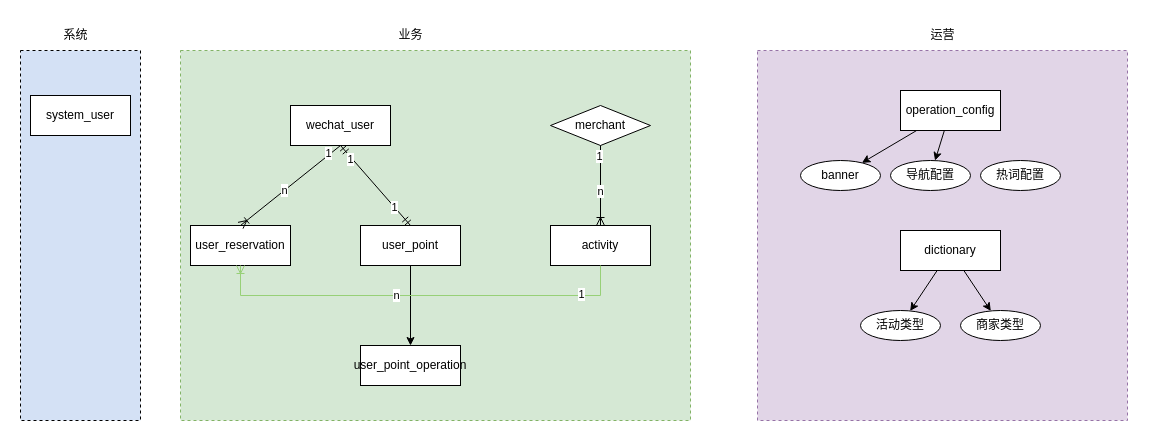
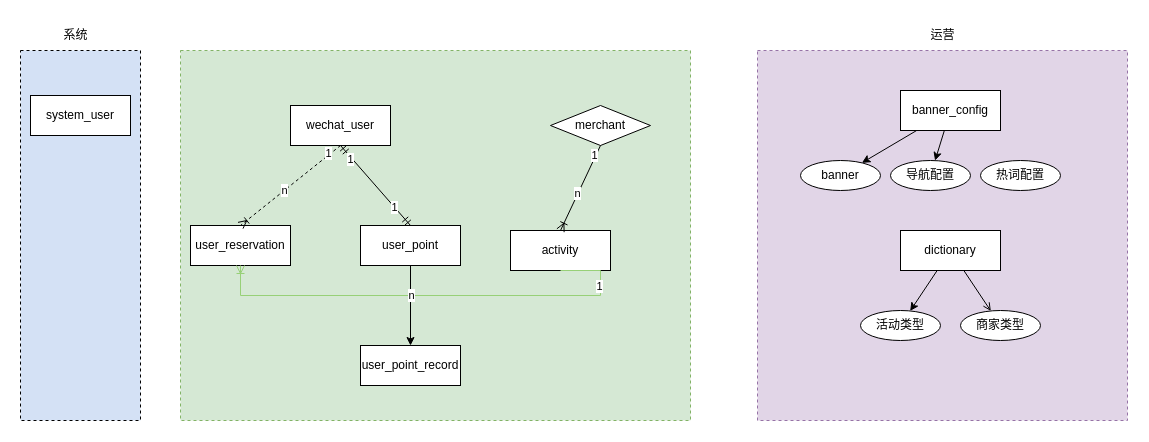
(411, 36) -> none
(951, 111) -> (951, 111)
(282, 192) -> (282, 192)
(601, 246) -> (561, 251)
(986, 304) -> (987, 305)
(411, 366) -> (411, 366)
